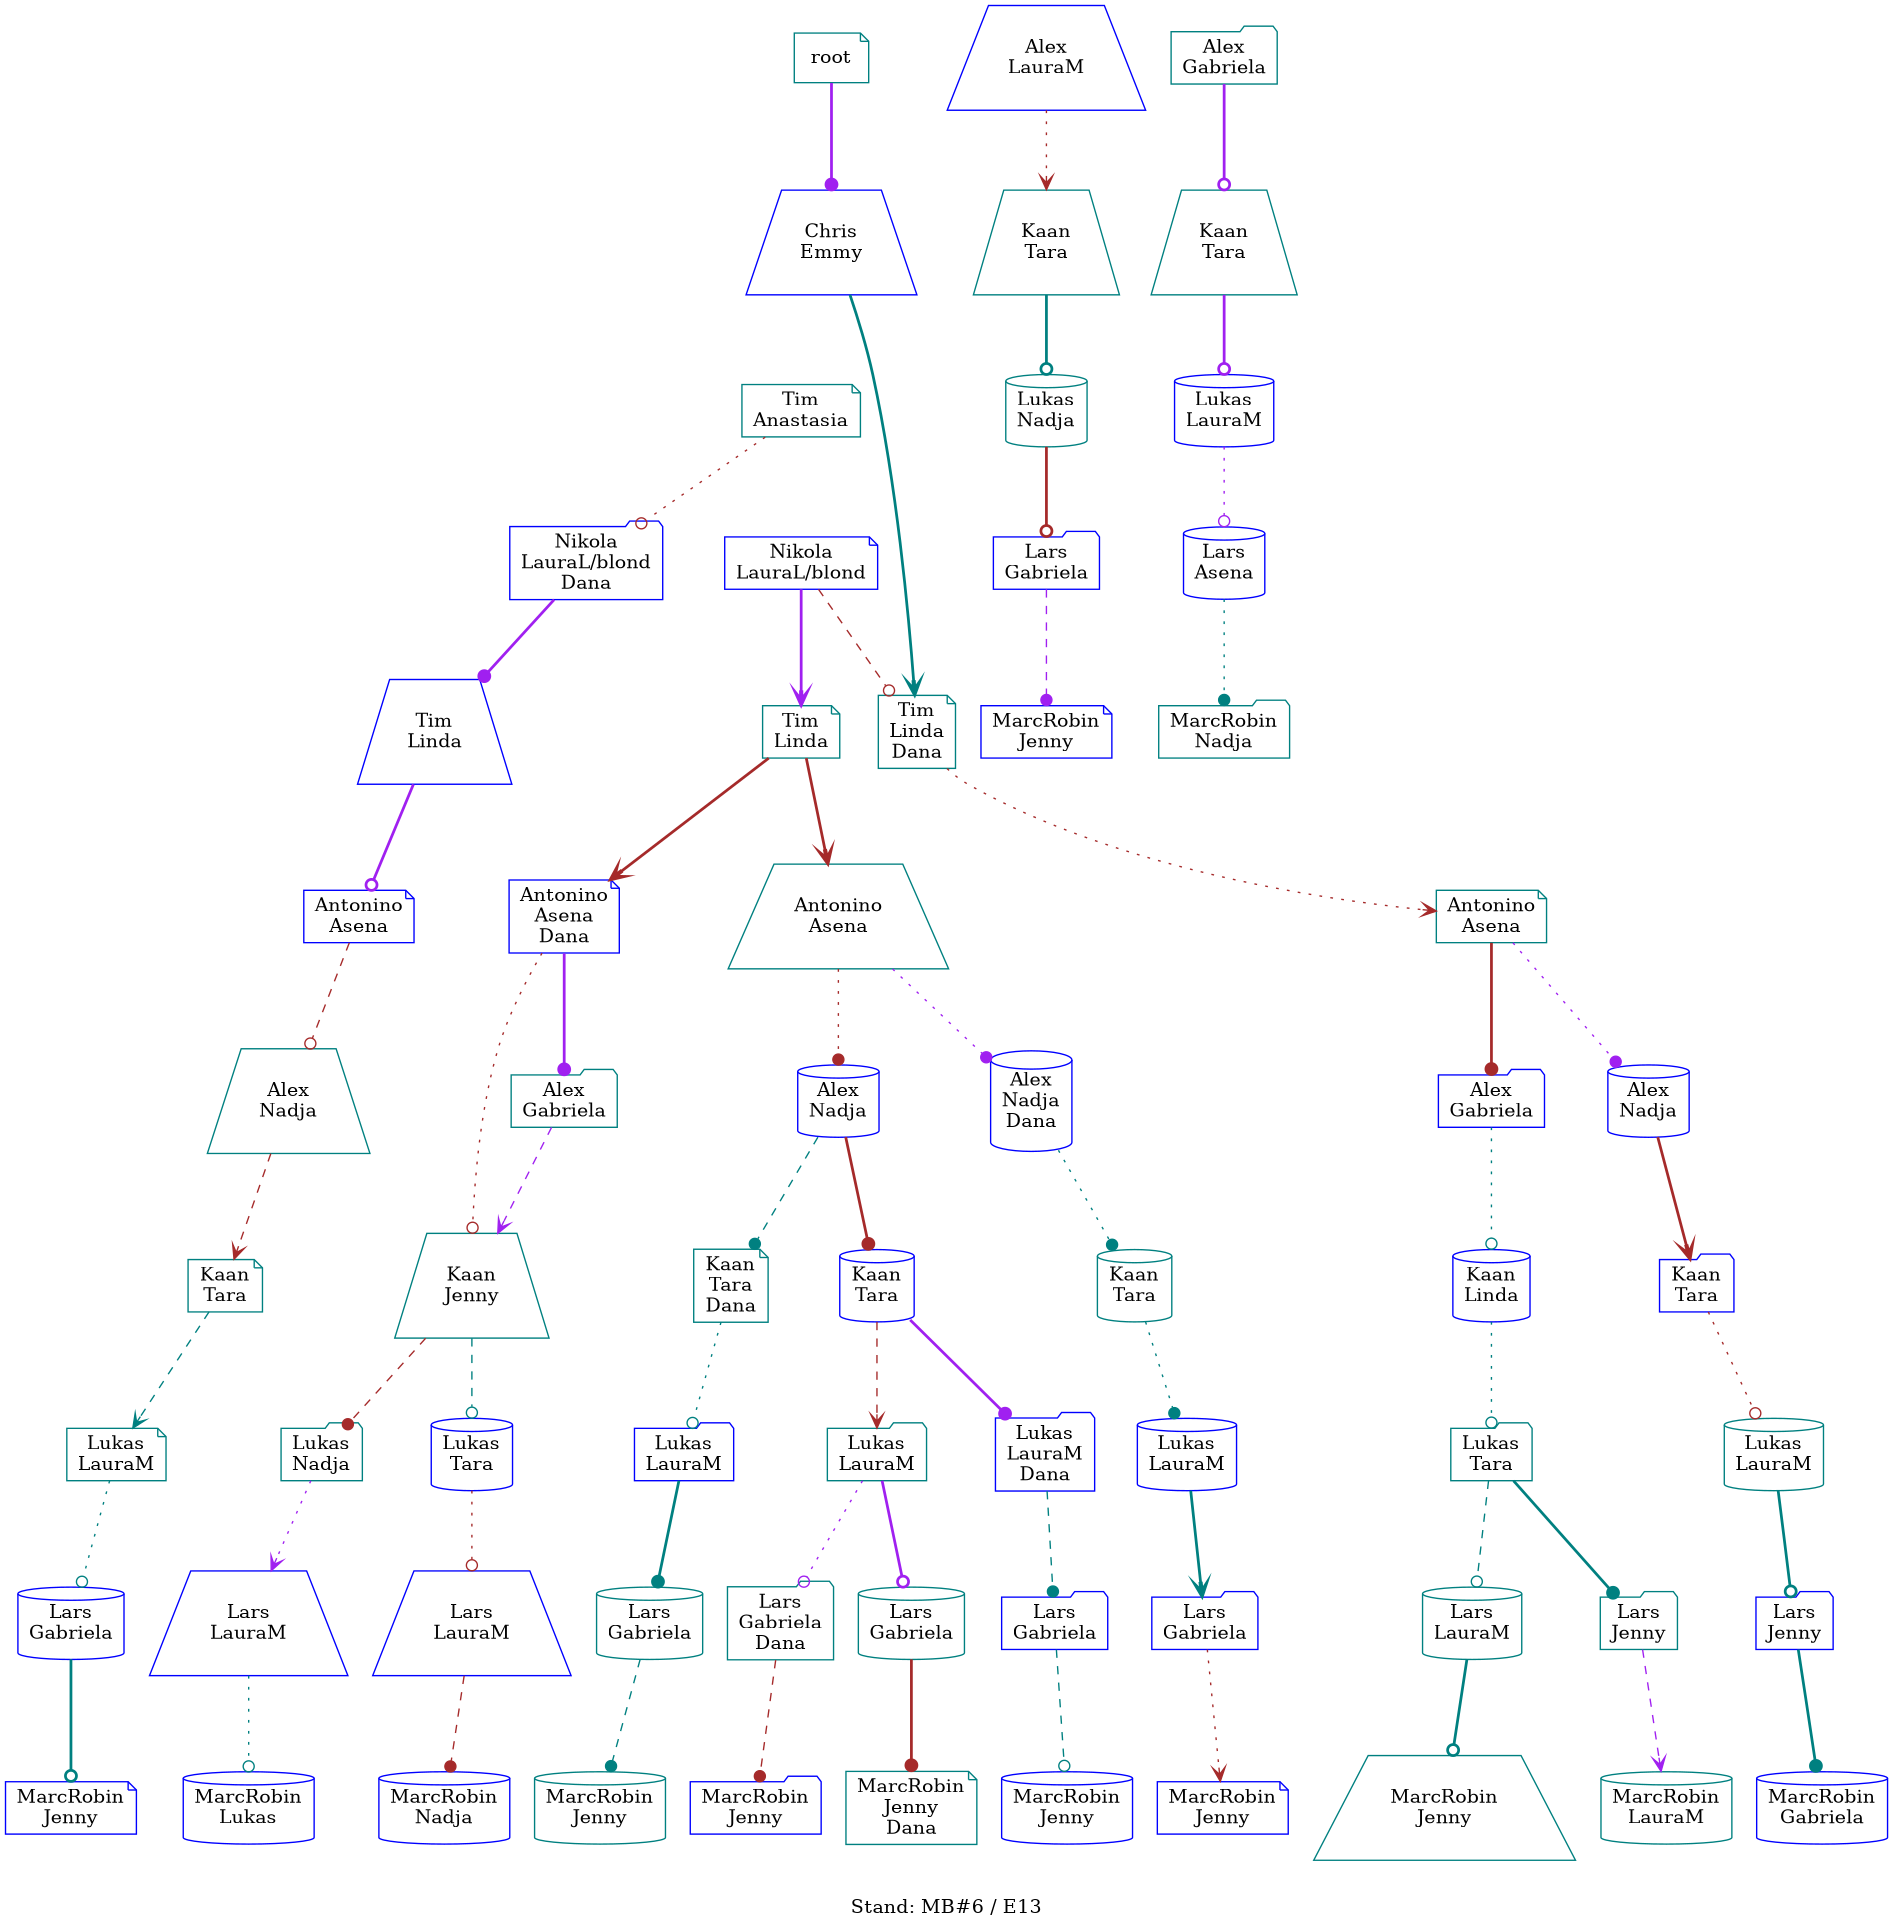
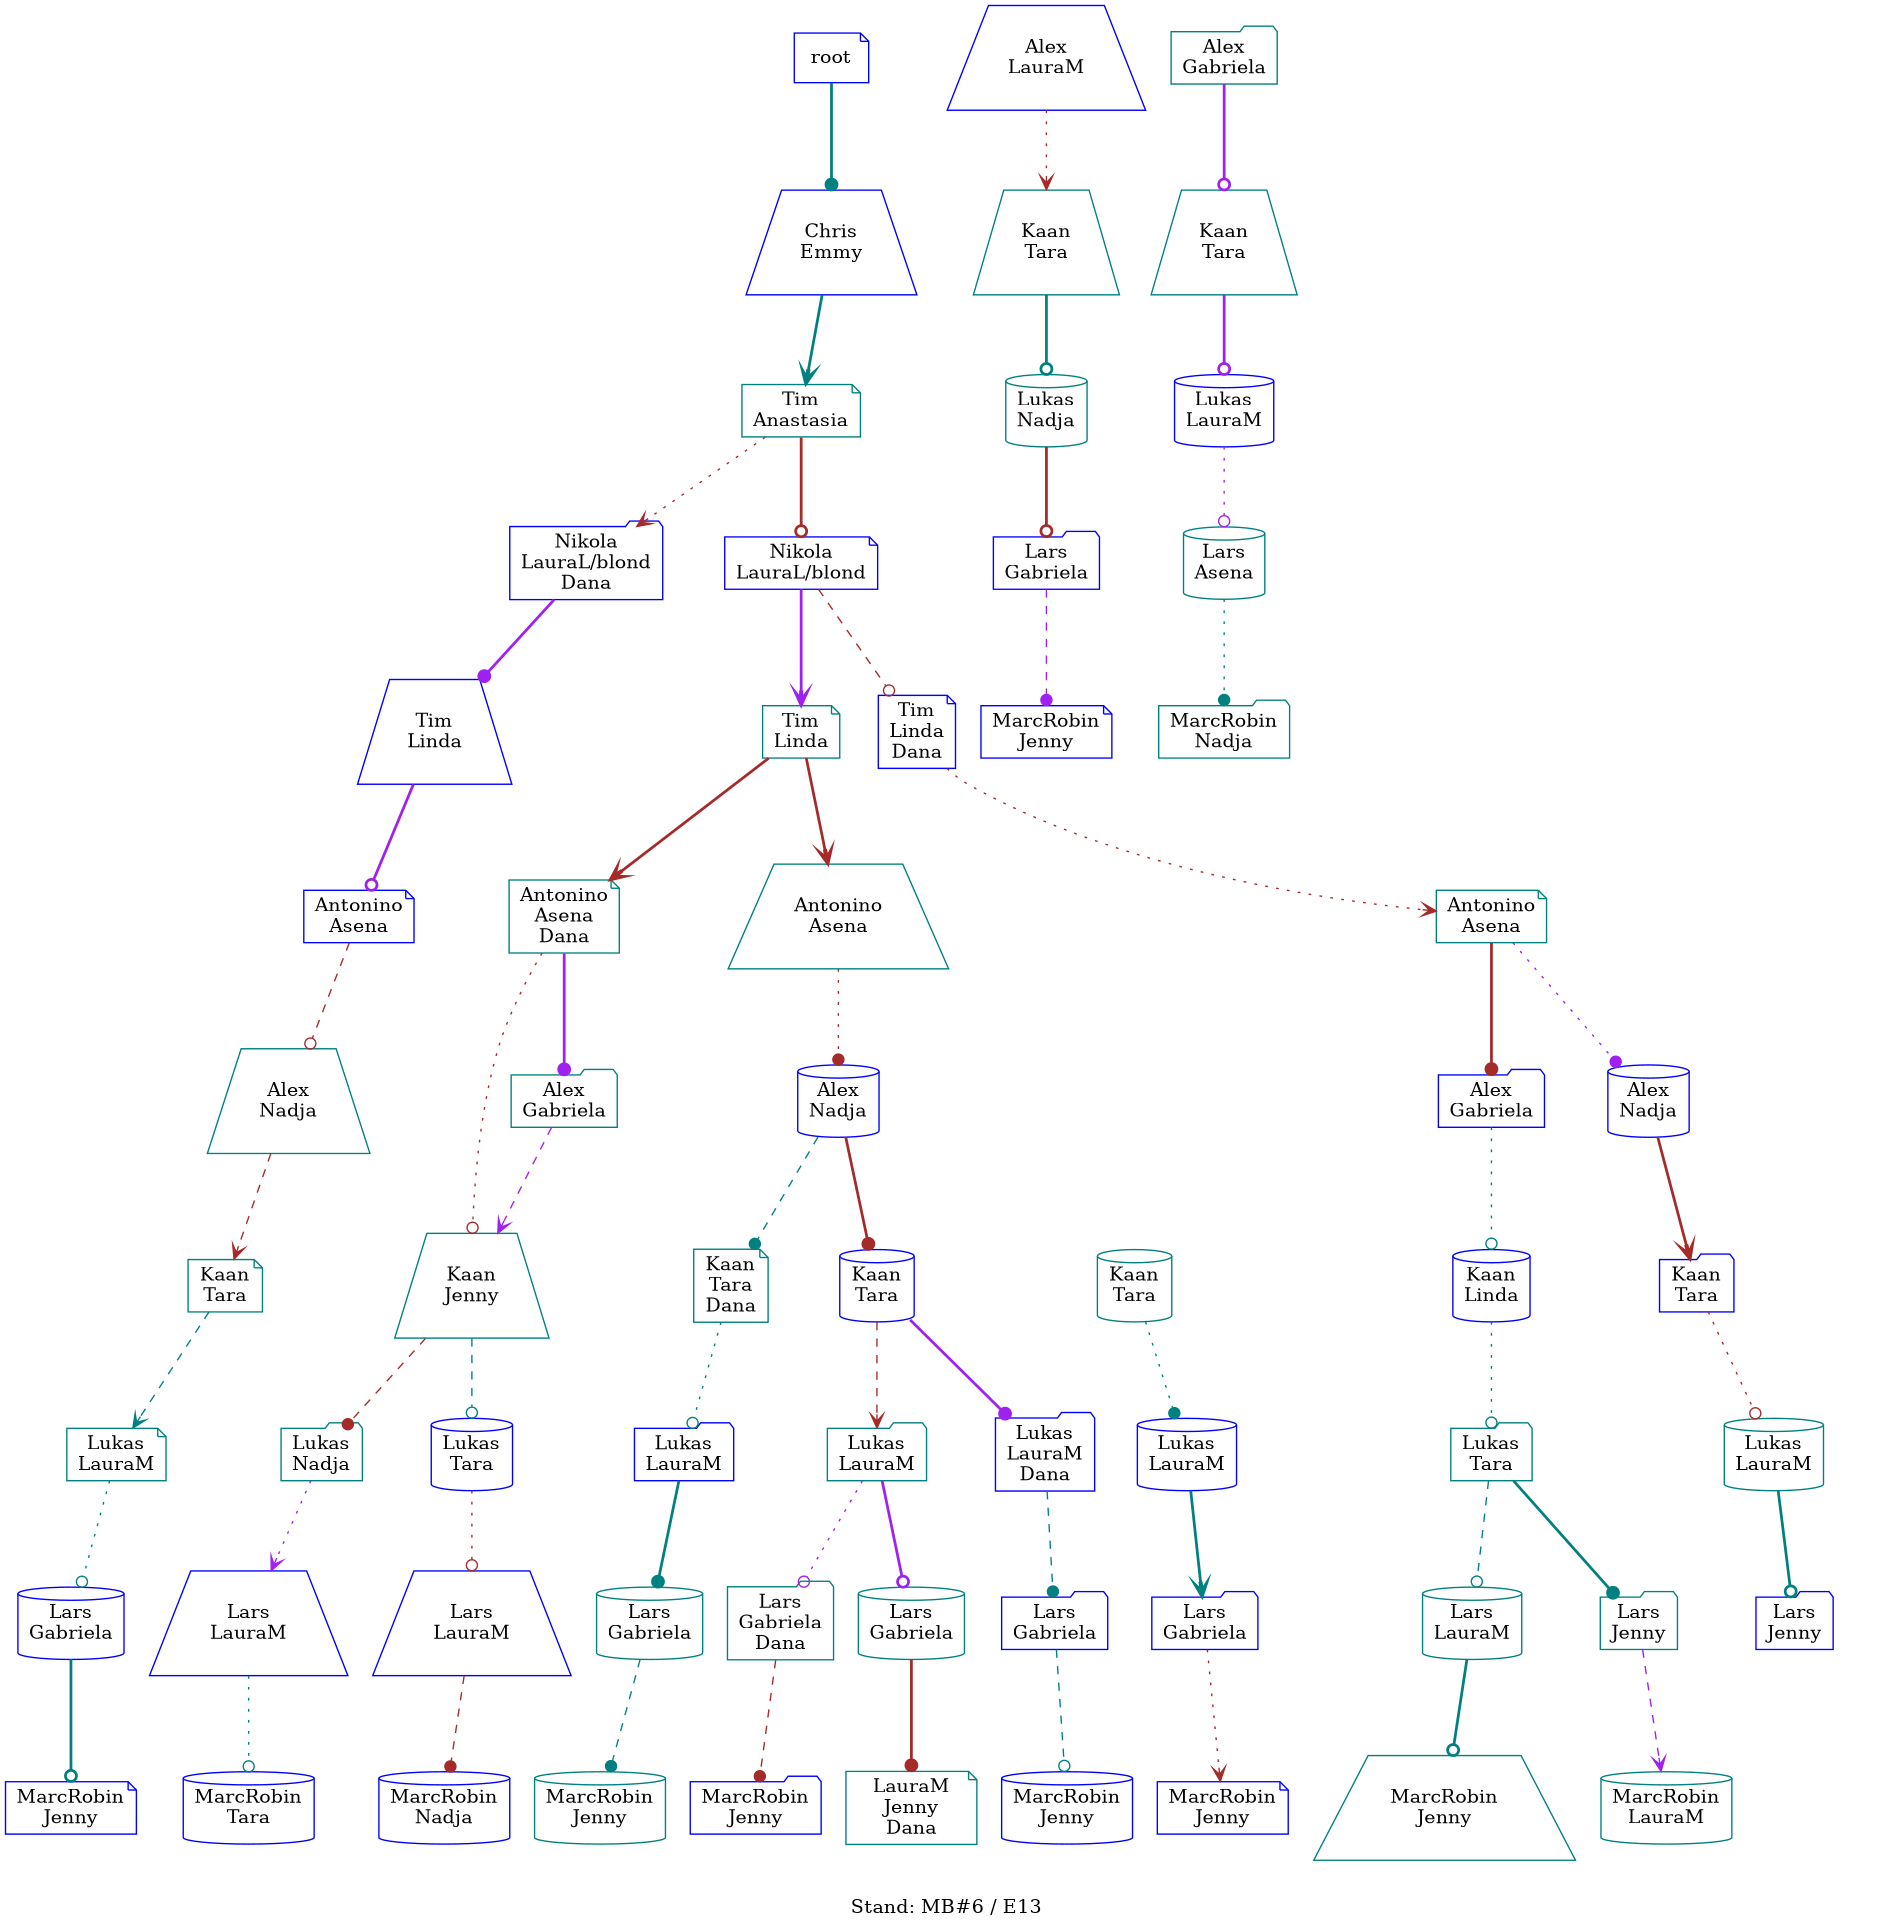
(831, 58) -> (831, 58)
(831, 131) -> (831, 131)
(707, 478) -> (707, 478)
none -> (801, 482)
(893, 486) -> (815, 333)
(1224, 563) -> (1224, 563)
(917, 732) -> (917, 732)
(564, 916) -> (564, 916)
(1031, 1101) -> none
(249, 1808) -> (249, 1808)
(911, 1808) -> (911, 1808)
(1822, 1808) -> none
